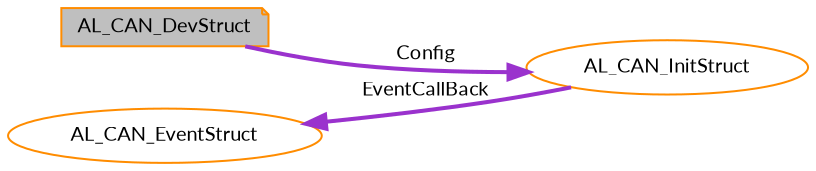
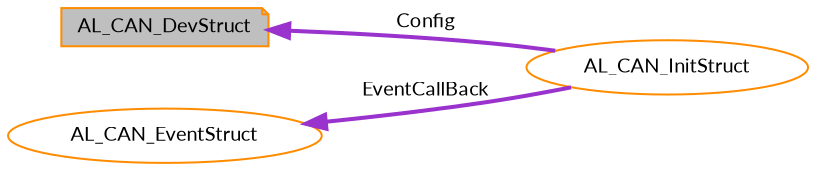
(376, 67) -> (423, 38)
